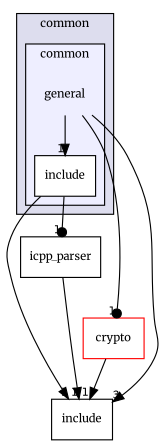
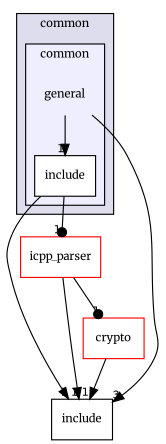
(119, 223) -> (85, 294)
(61, 257) -> (61, 257)
